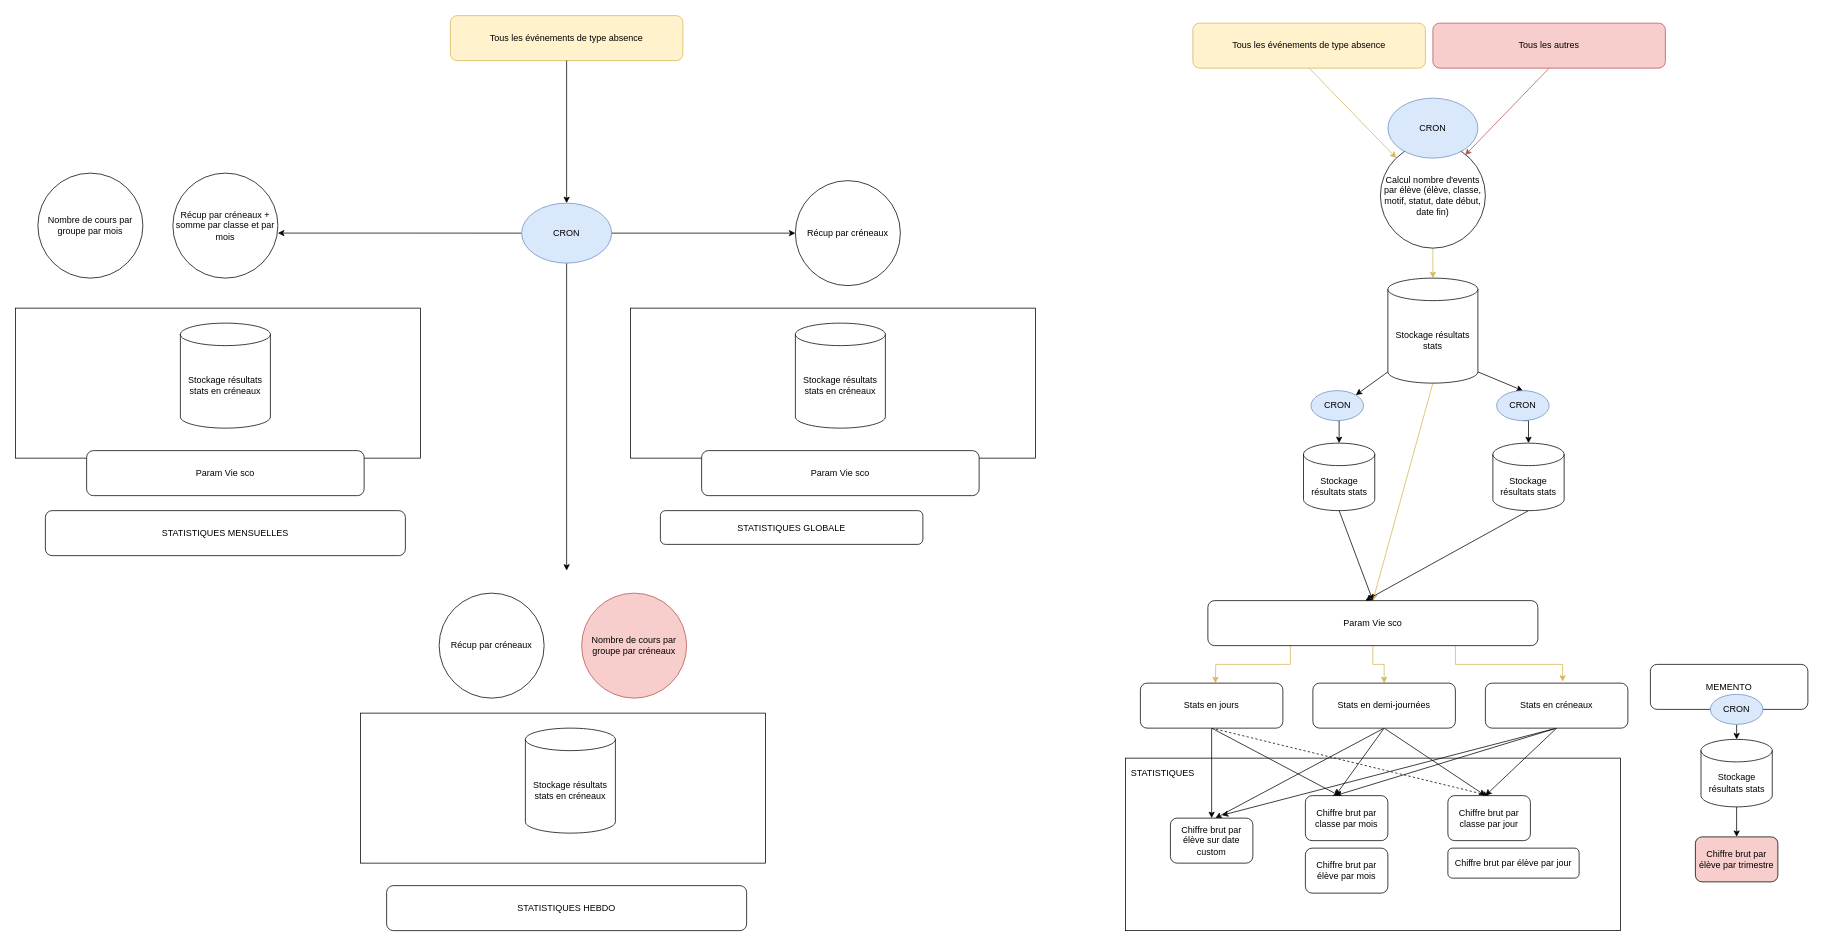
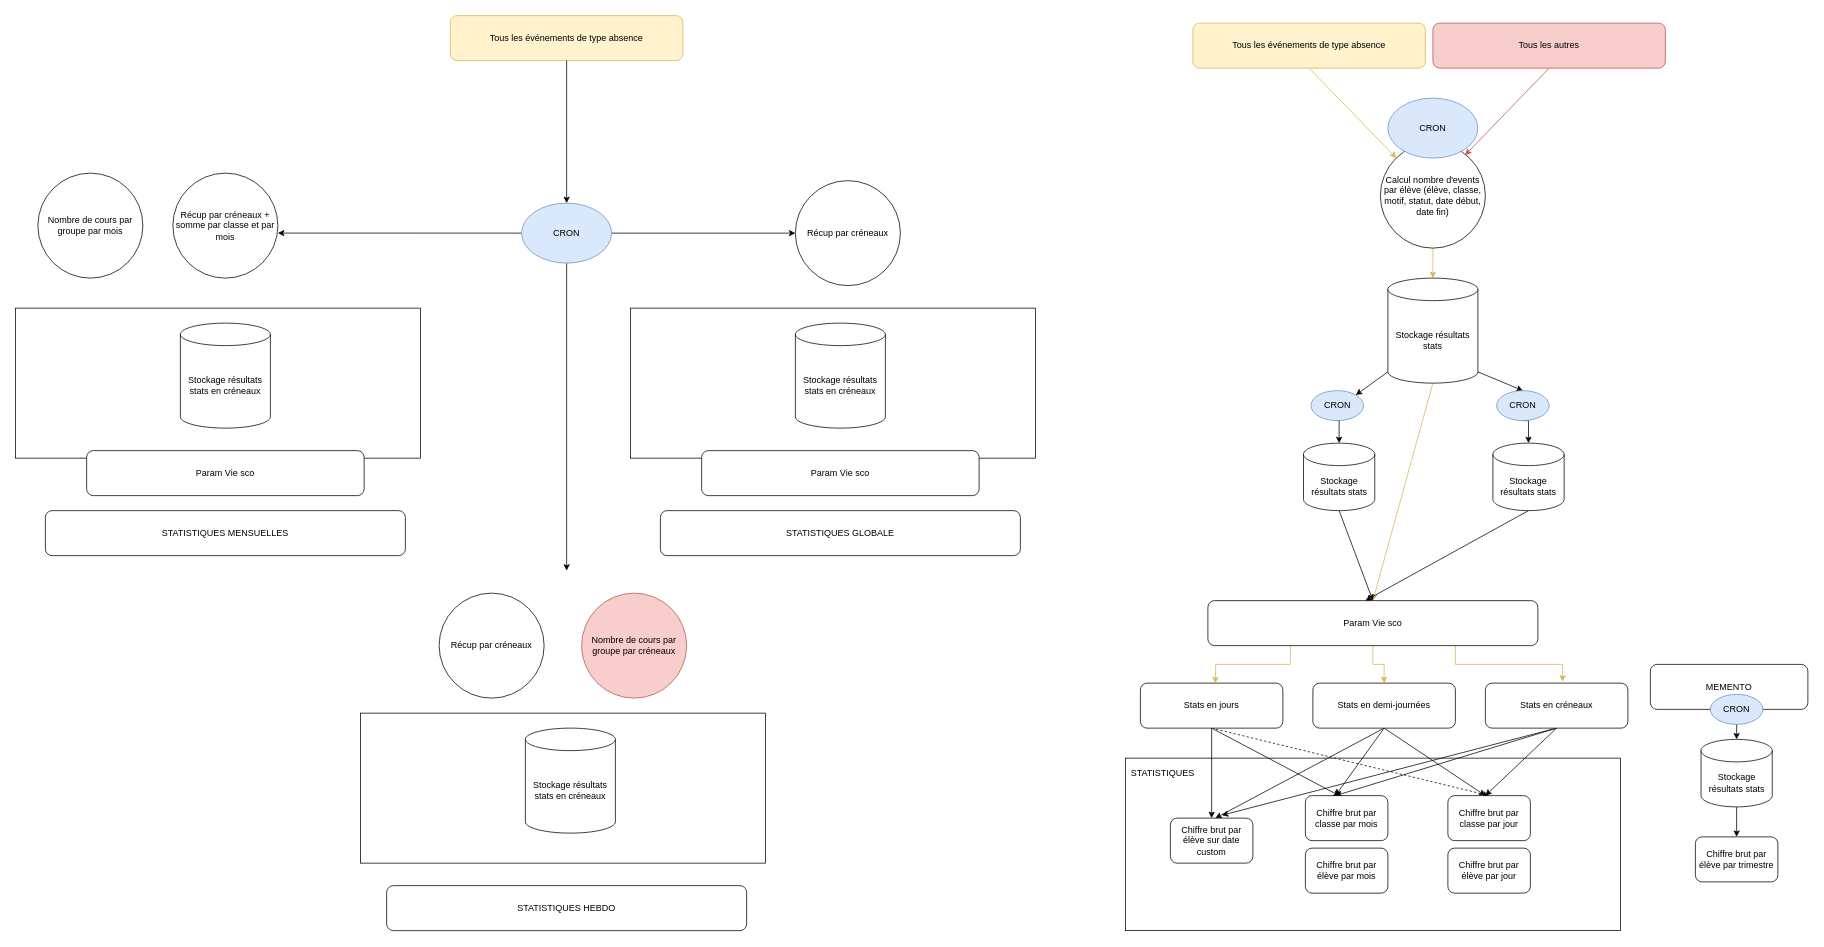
(792, 527) -> (840, 533)
(1737, 859) -> (1737, 859)
(1514, 863) -> (1489, 870)
